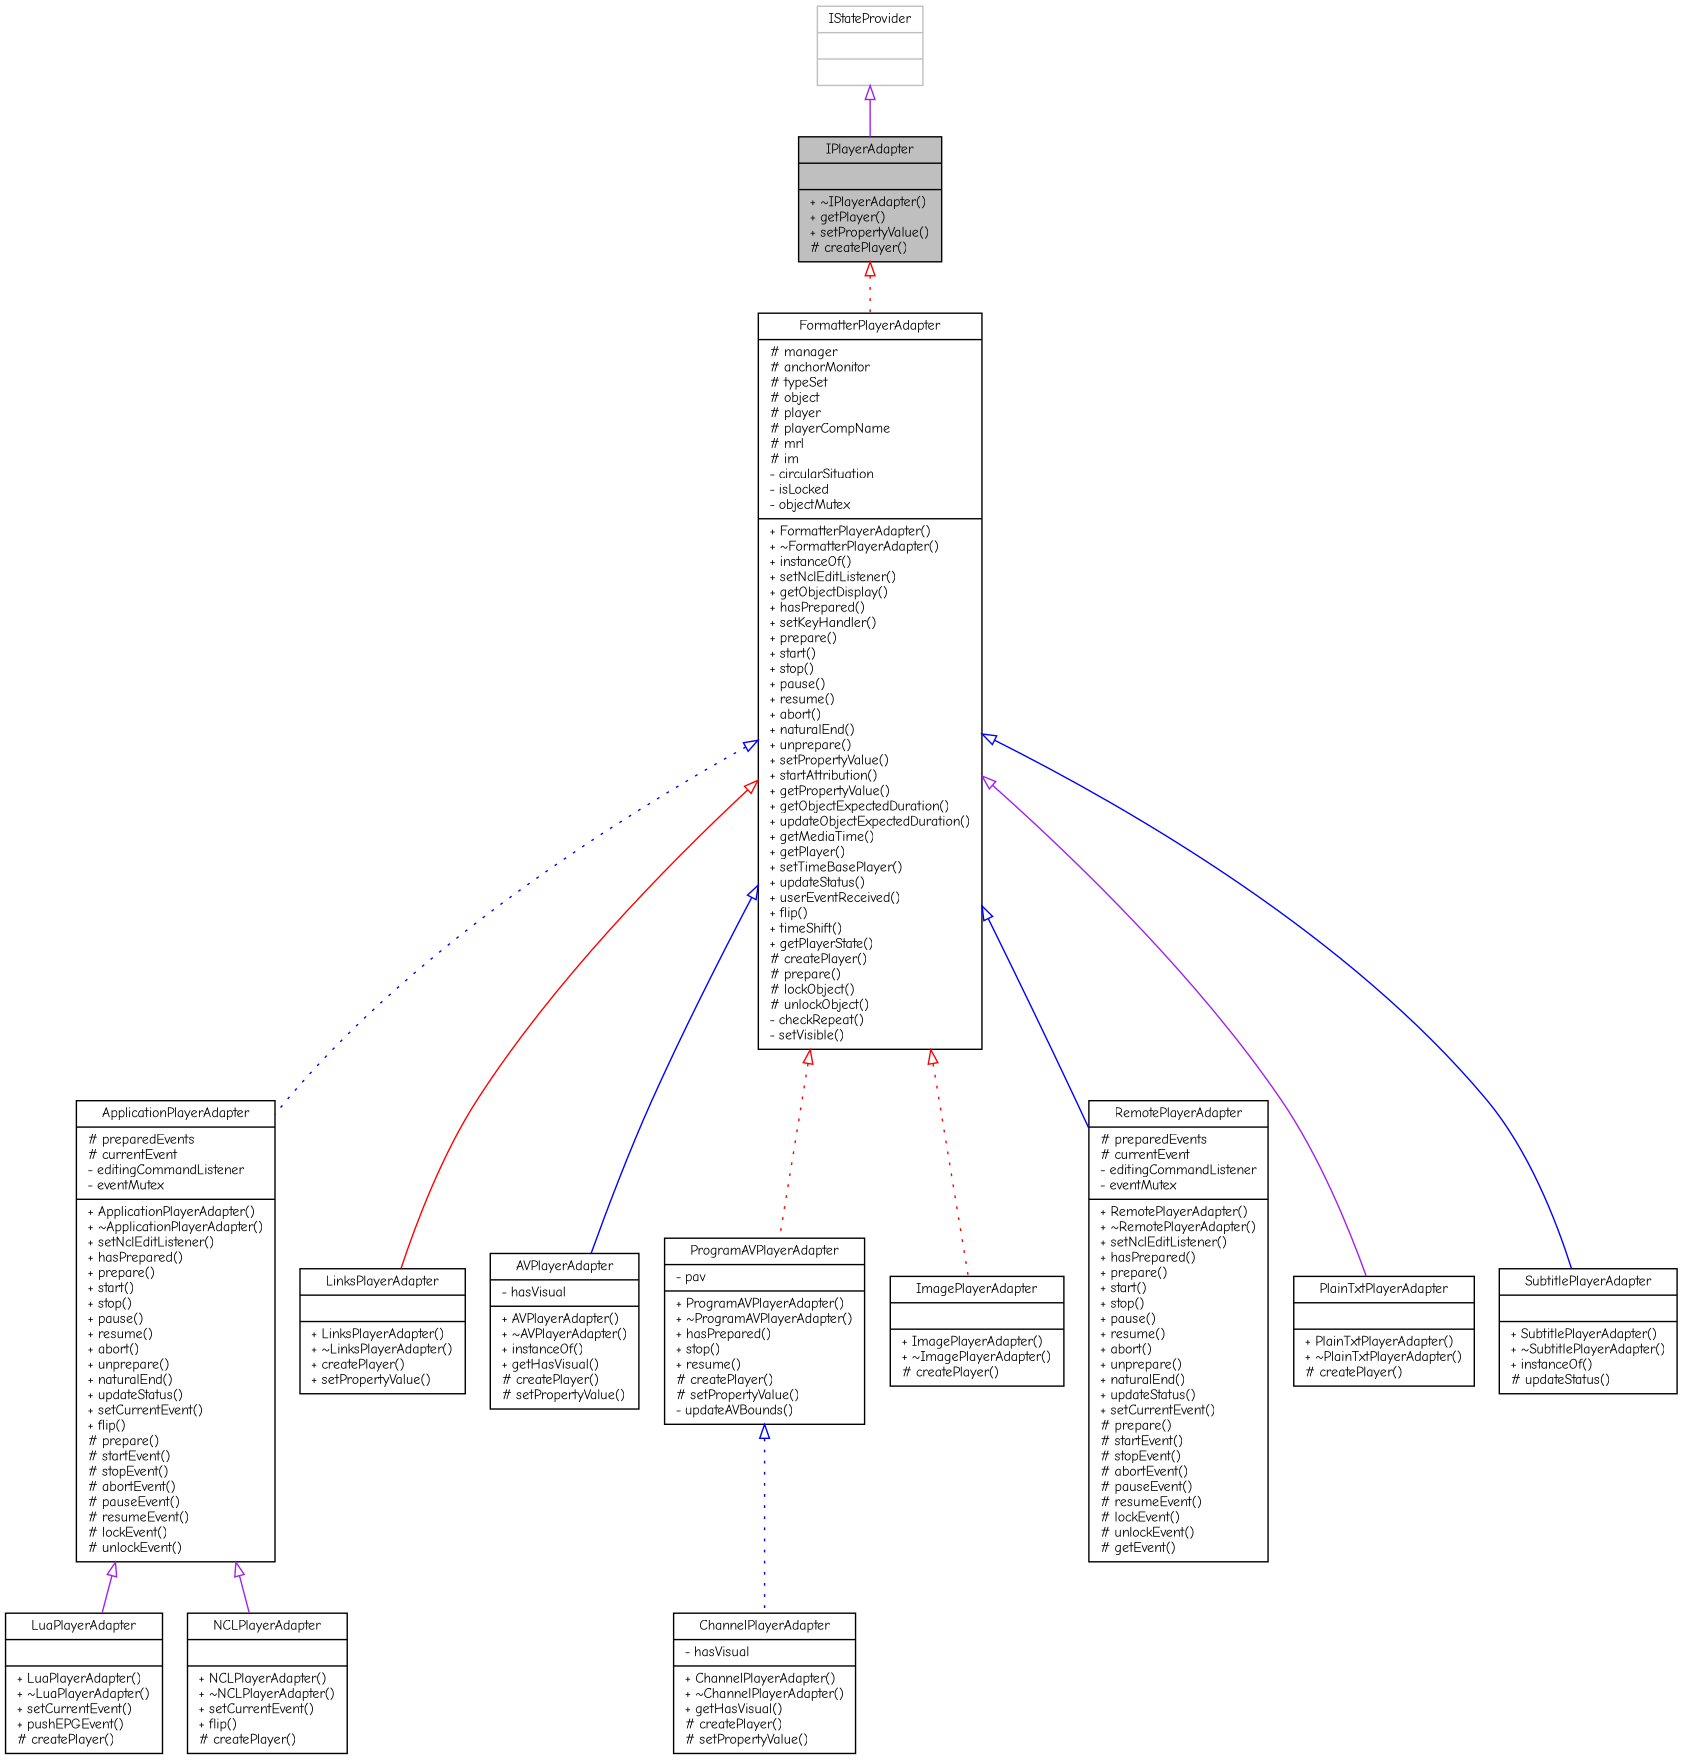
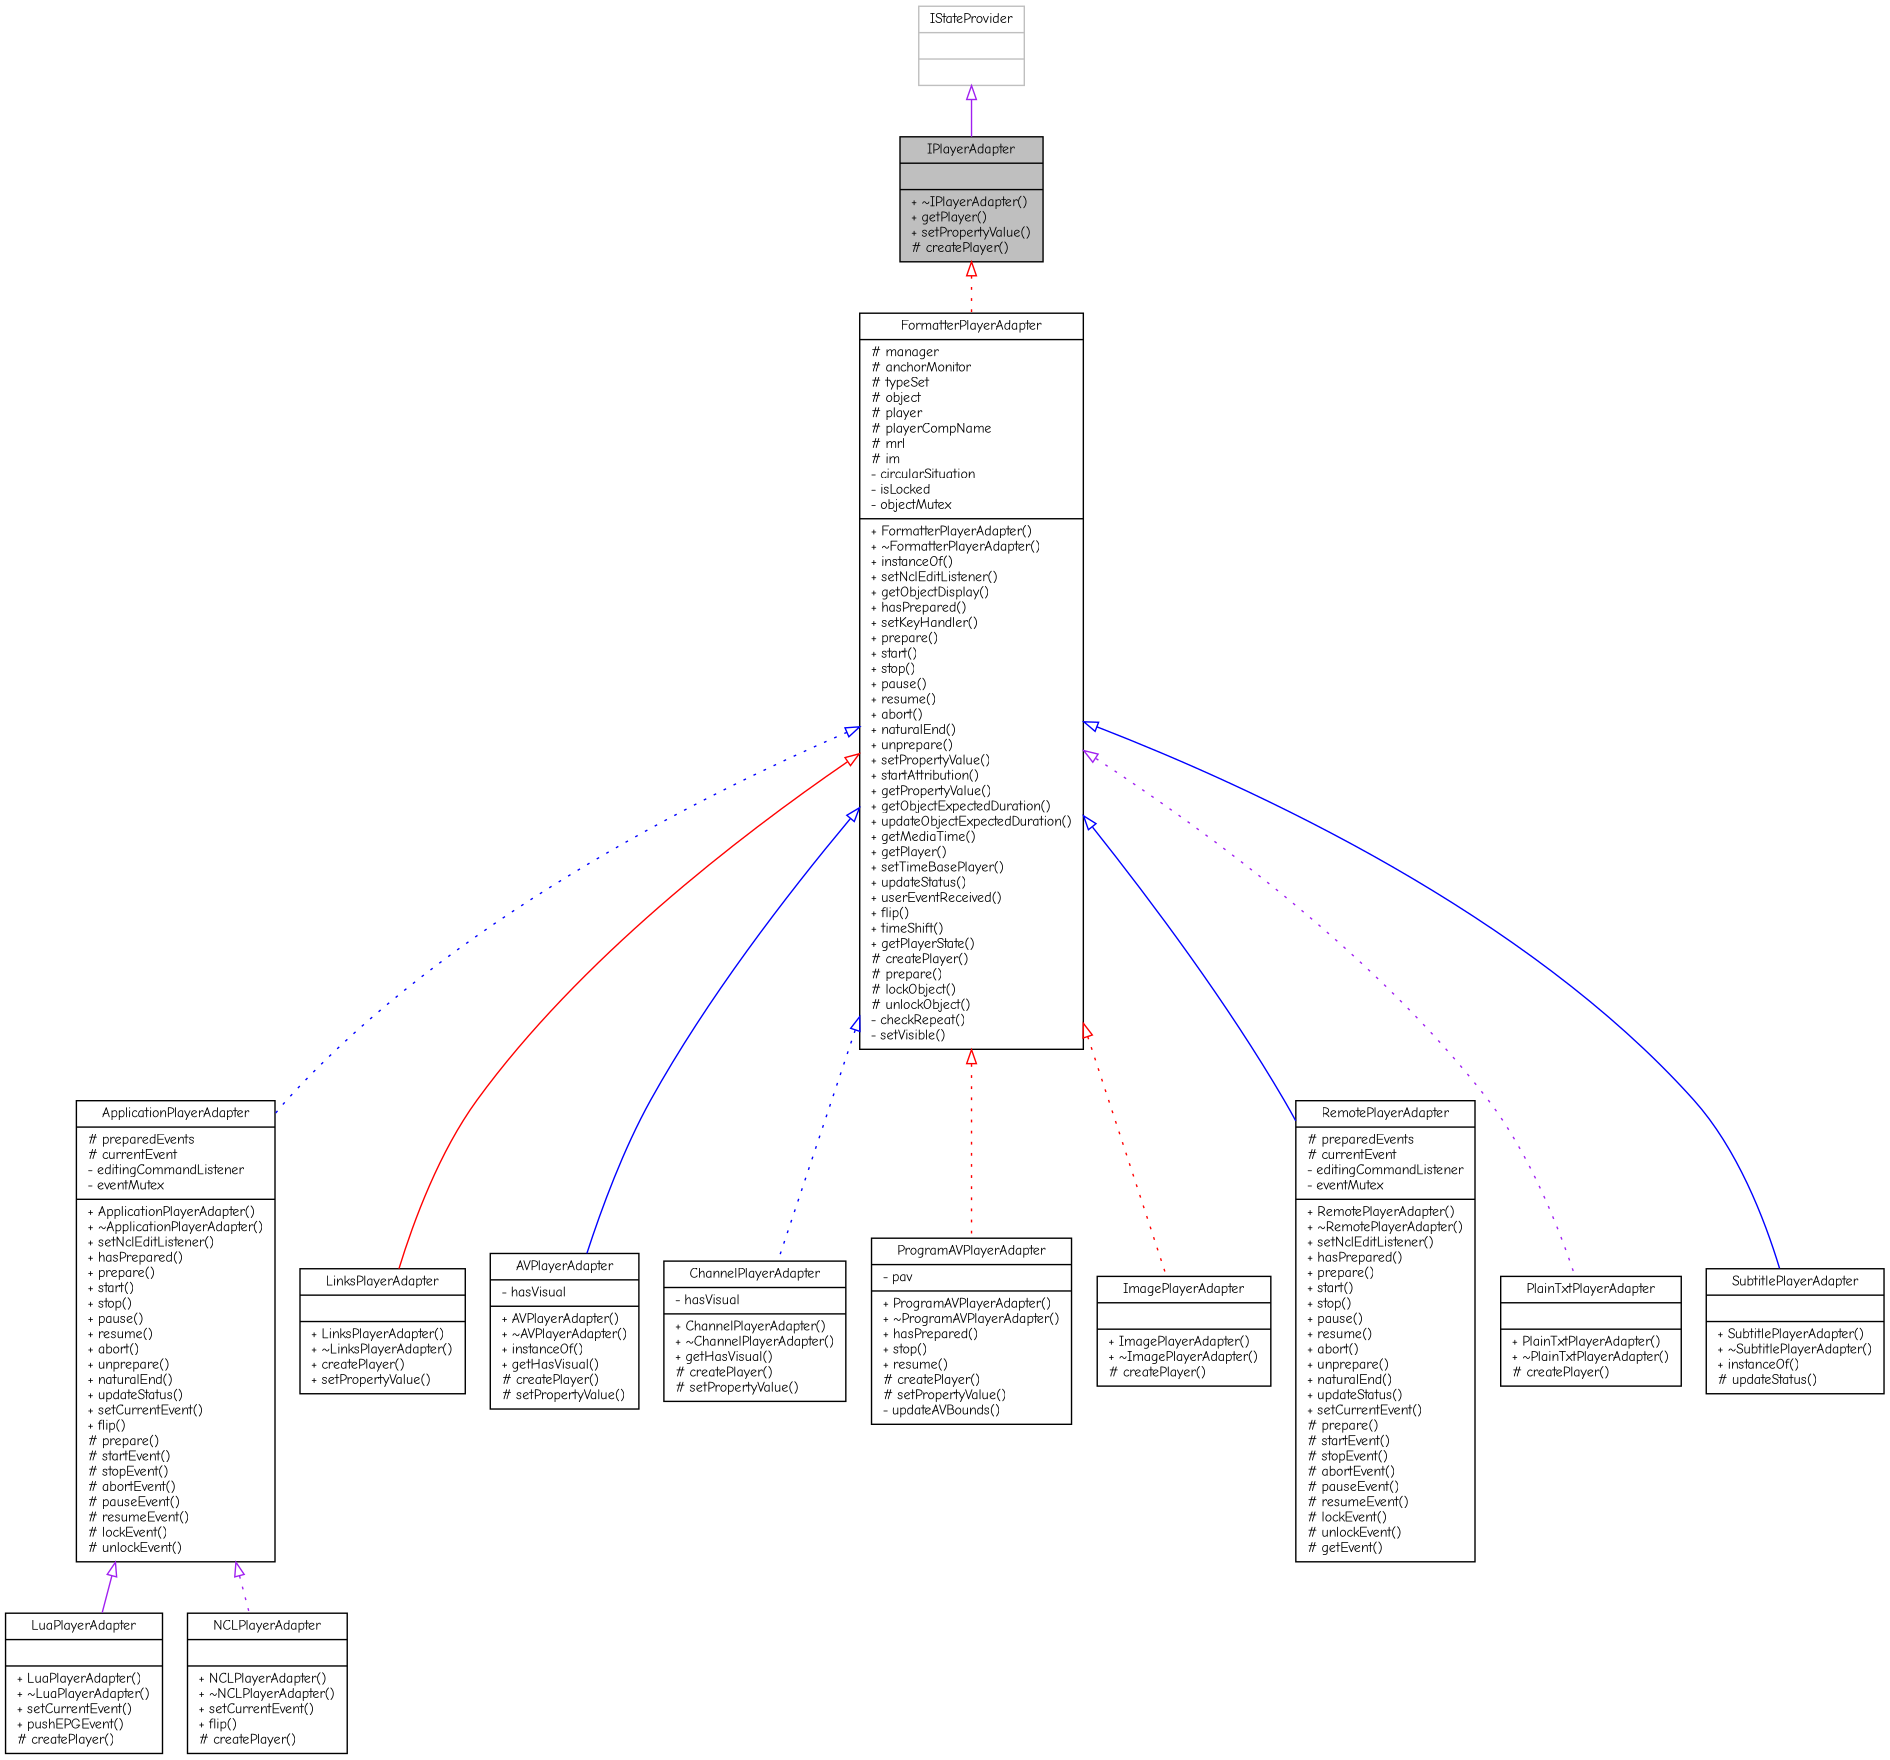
(1211, 1008) -> (1379, 980)
(765, 1526) -> (817, 1146)
(244, 1594) -> (244, 1594)
